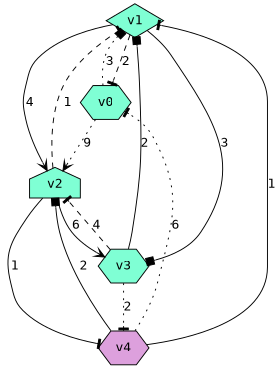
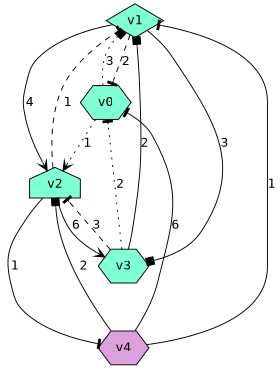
(87, 143) -> (87, 143)
(172, 218) -> (172, 218)
(97, 225) -> (97, 225)
(124, 305) -> (115, 187)
